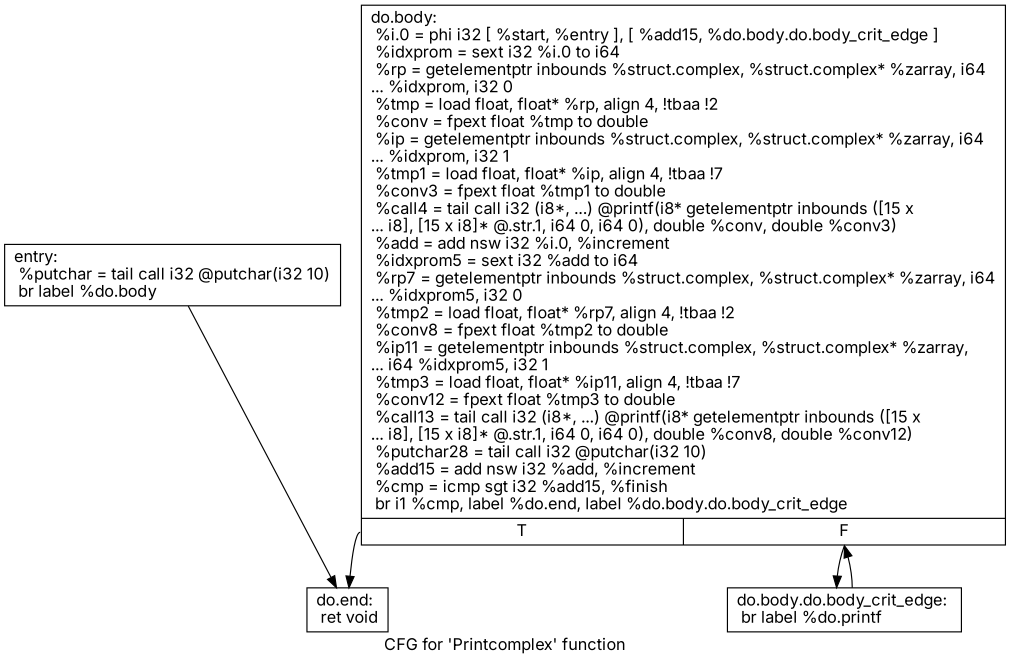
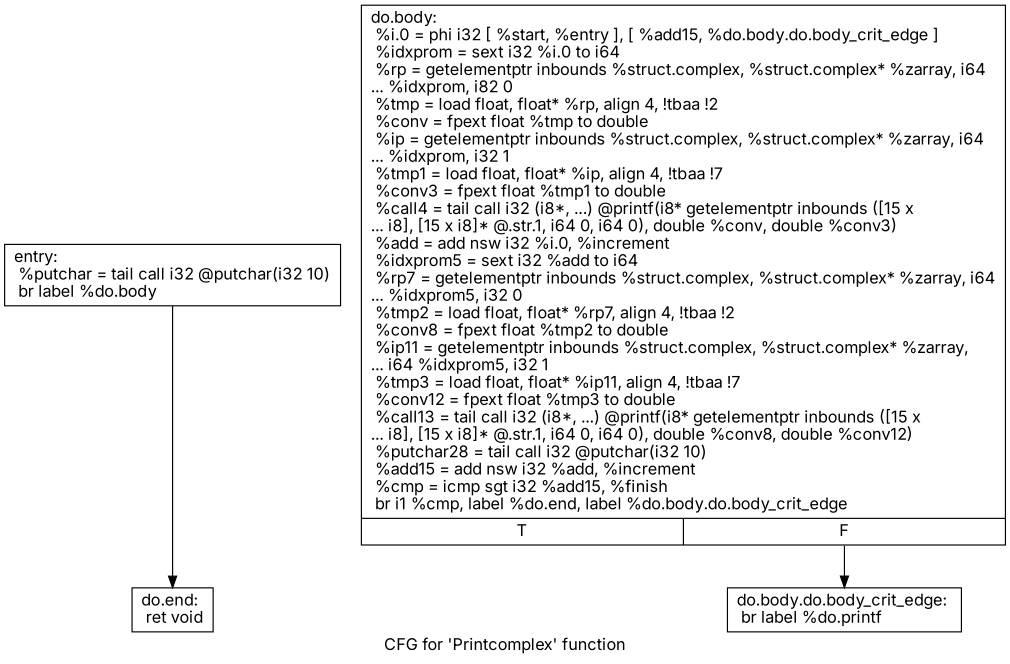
(442, 87) -> (442, 87)
(353, 553) -> none
(851, 572) -> none
